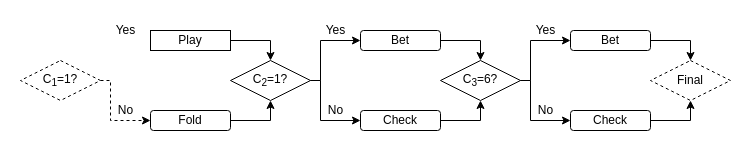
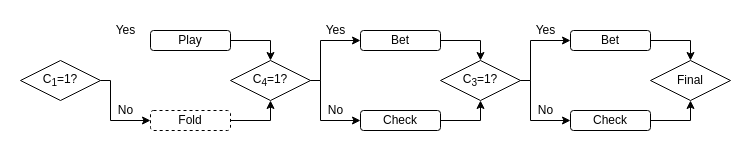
(191, 41) -> (191, 41)
(61, 81) -> (61, 81)
(271, 81) -> (271, 81)
(481, 81) -> (481, 81)
(691, 81) -> (691, 81)
(111, 112) -> (111, 112)
(191, 121) -> (191, 121)
